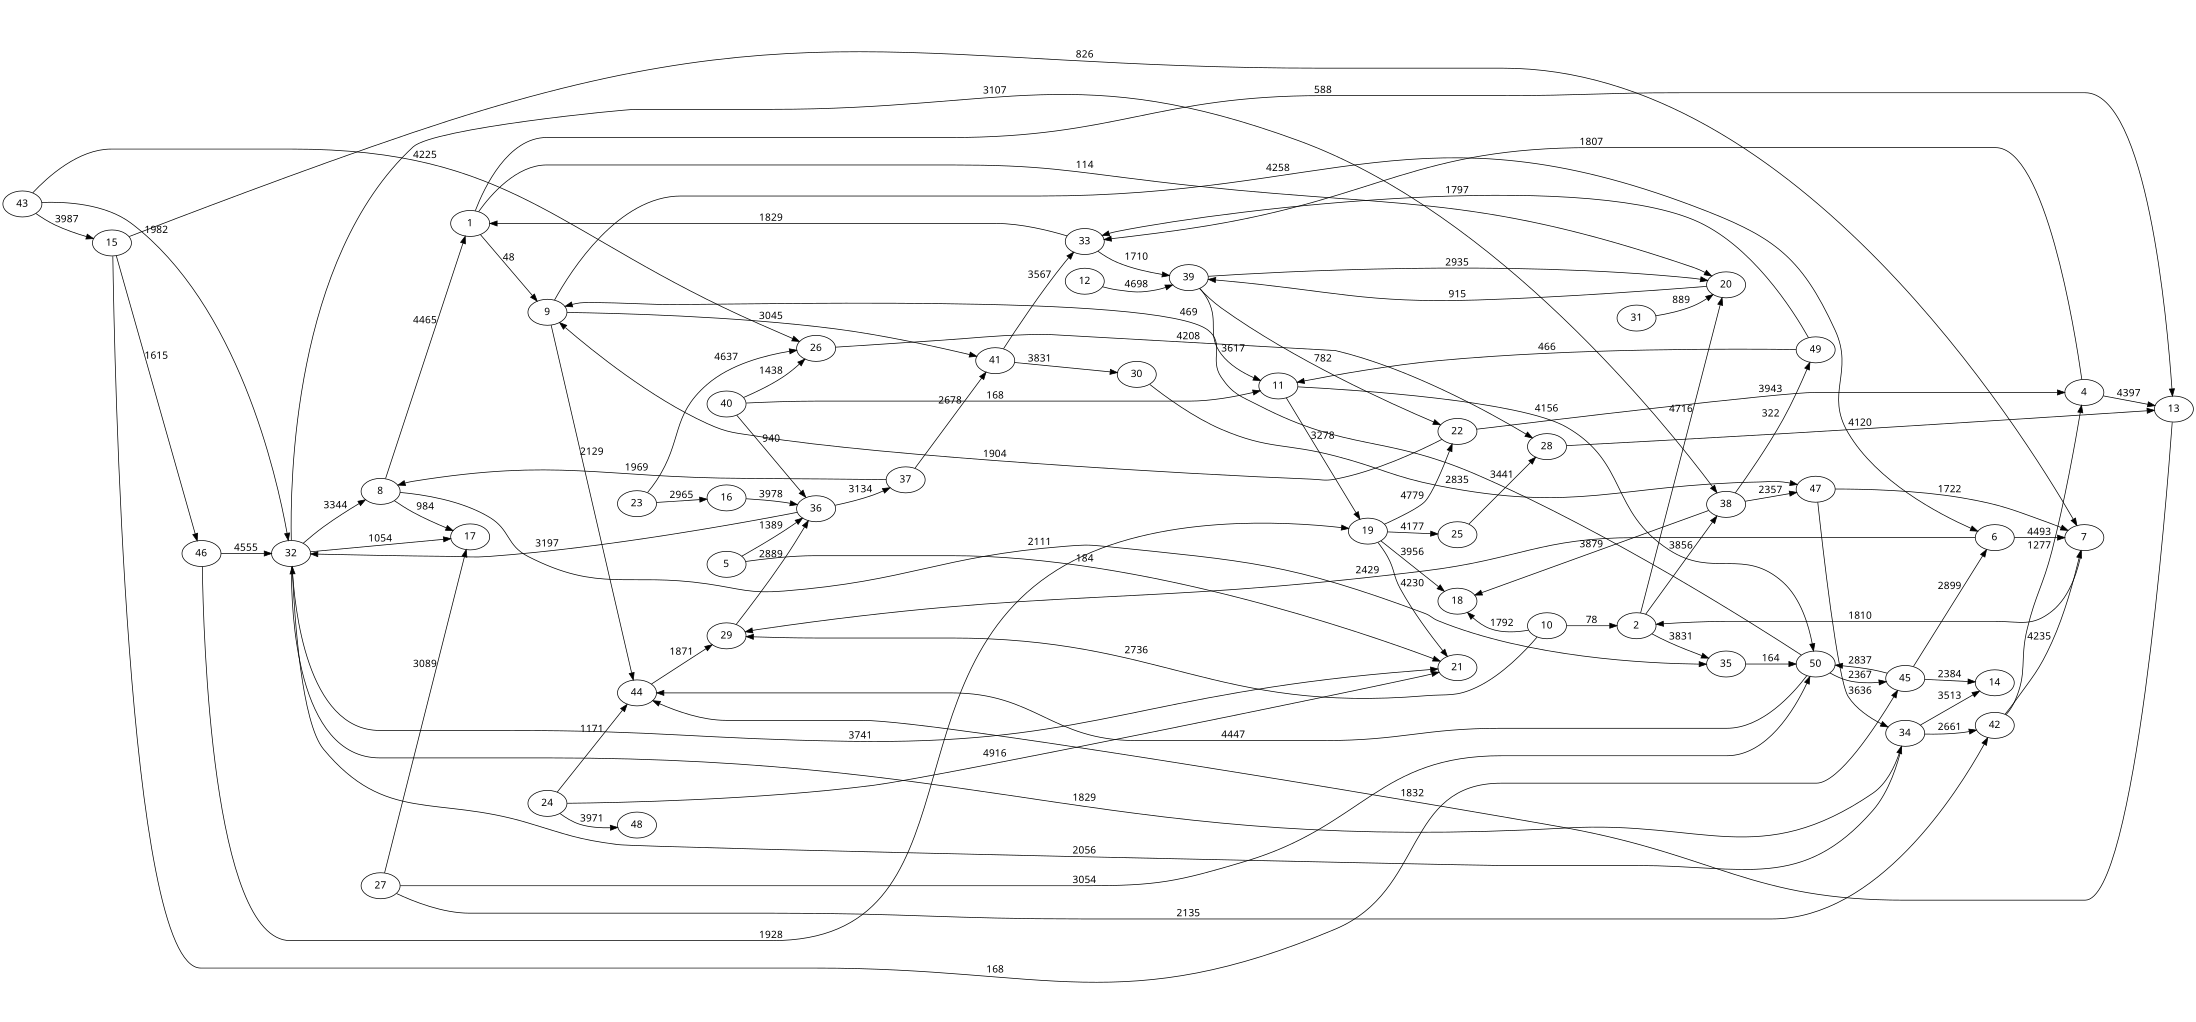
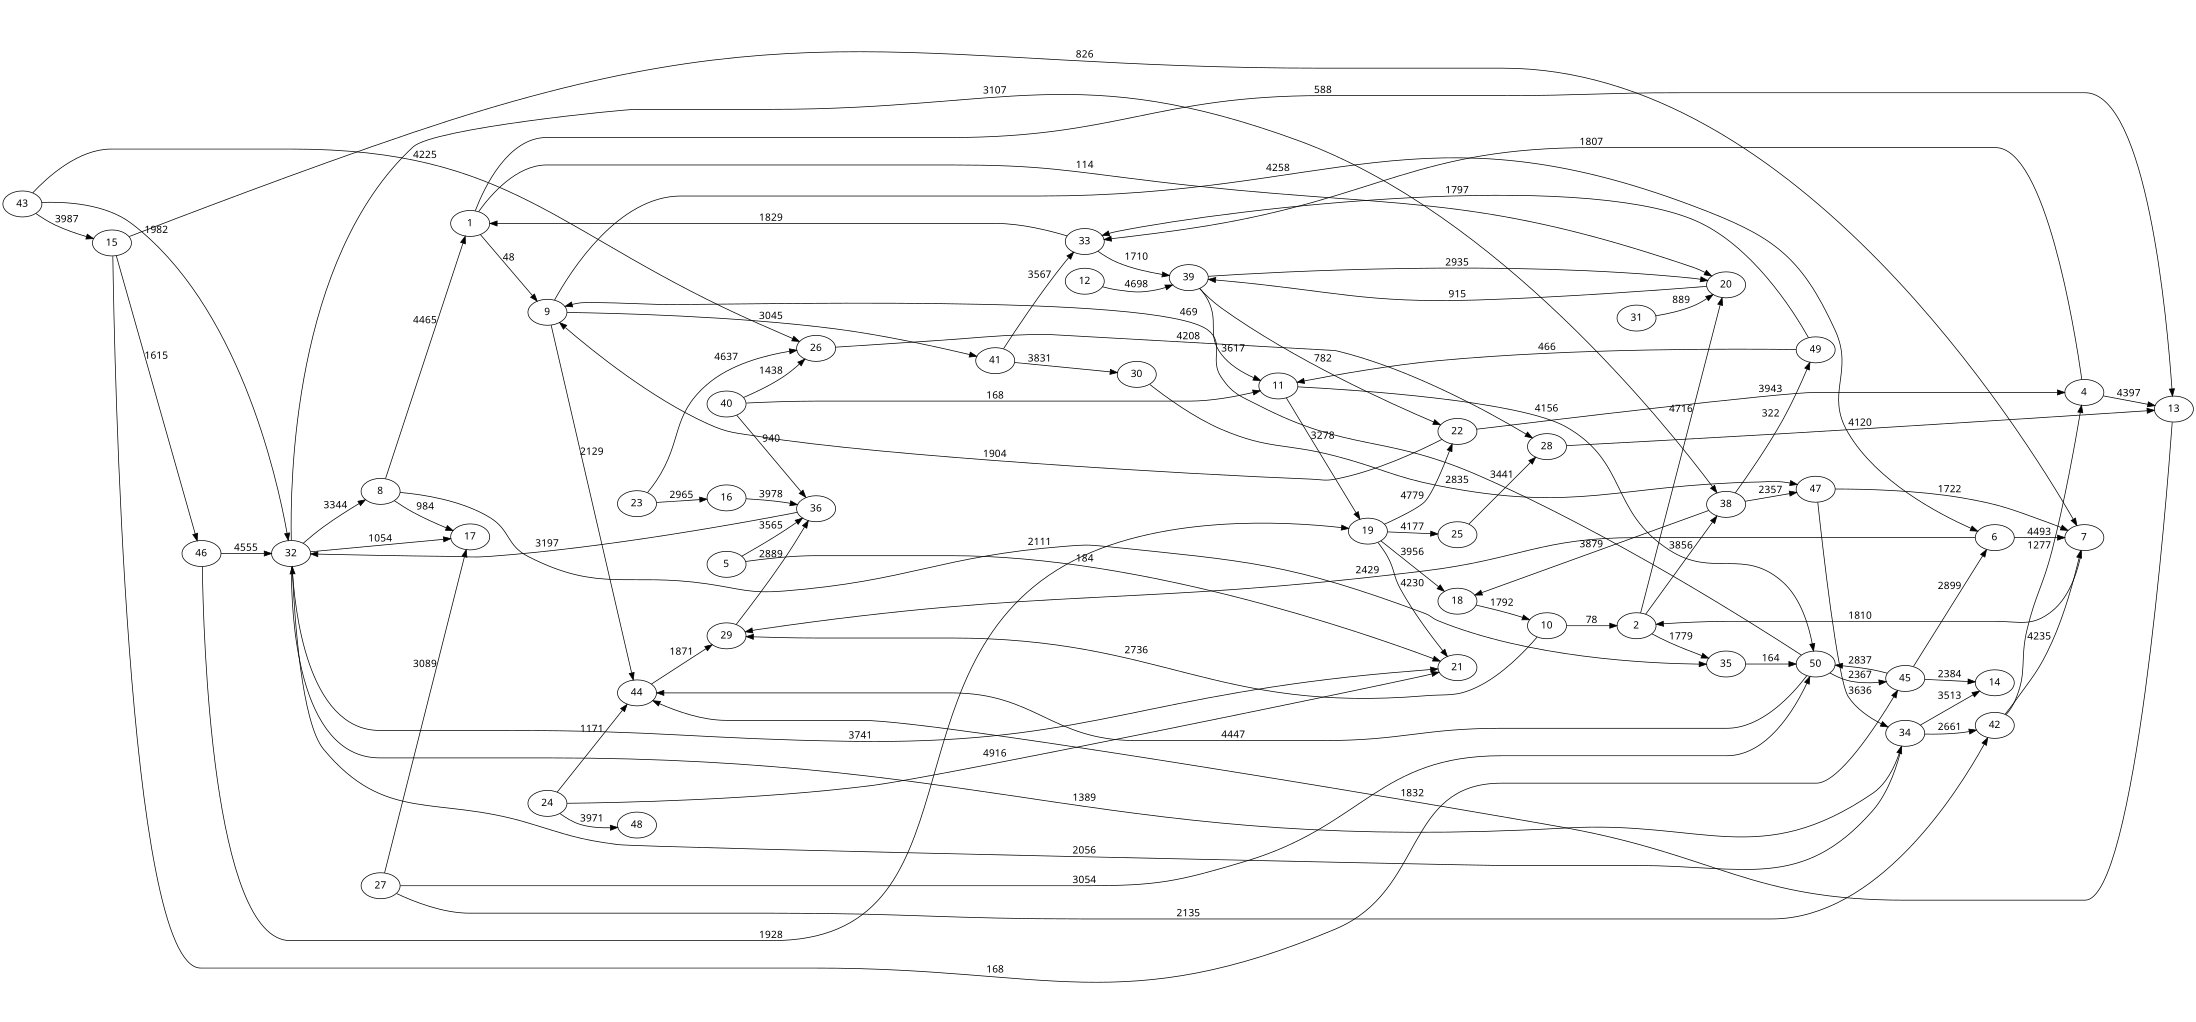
(906, 480) -> none
(771, 526) -> (771, 526)
(1499, 631) -> (1500, 611)
(1681, 637) -> (1681, 637)
(1085, 798) -> (1085, 798)
